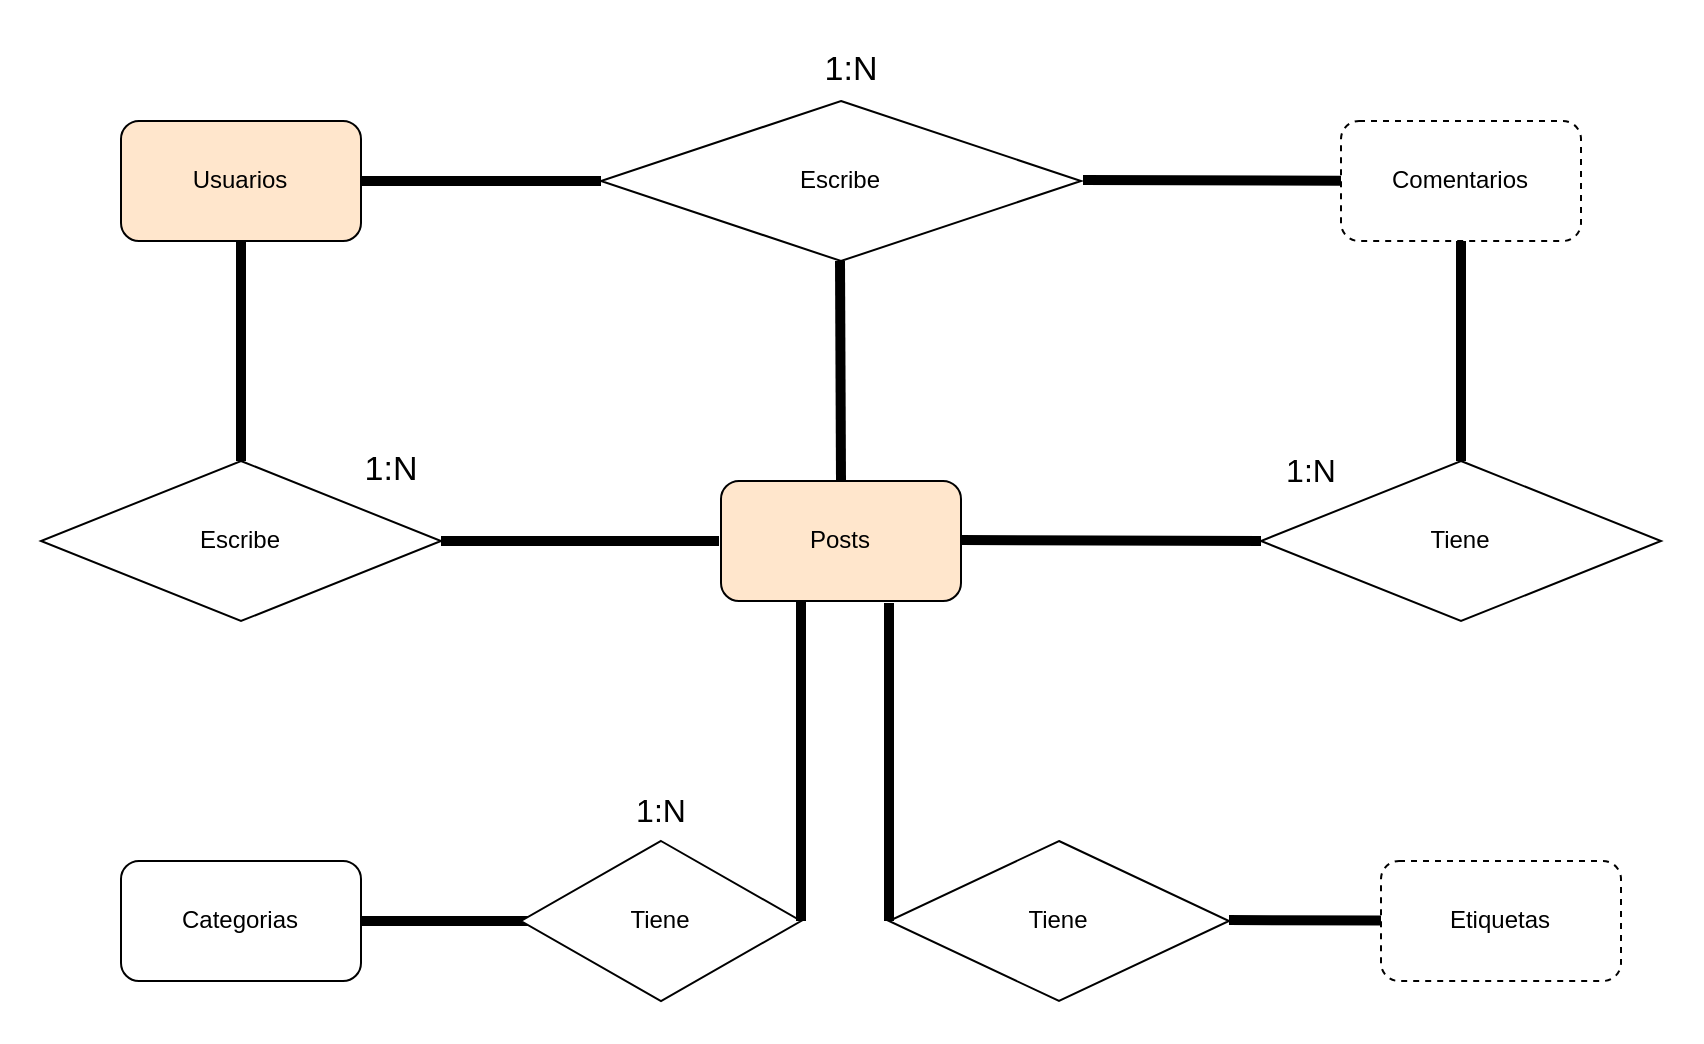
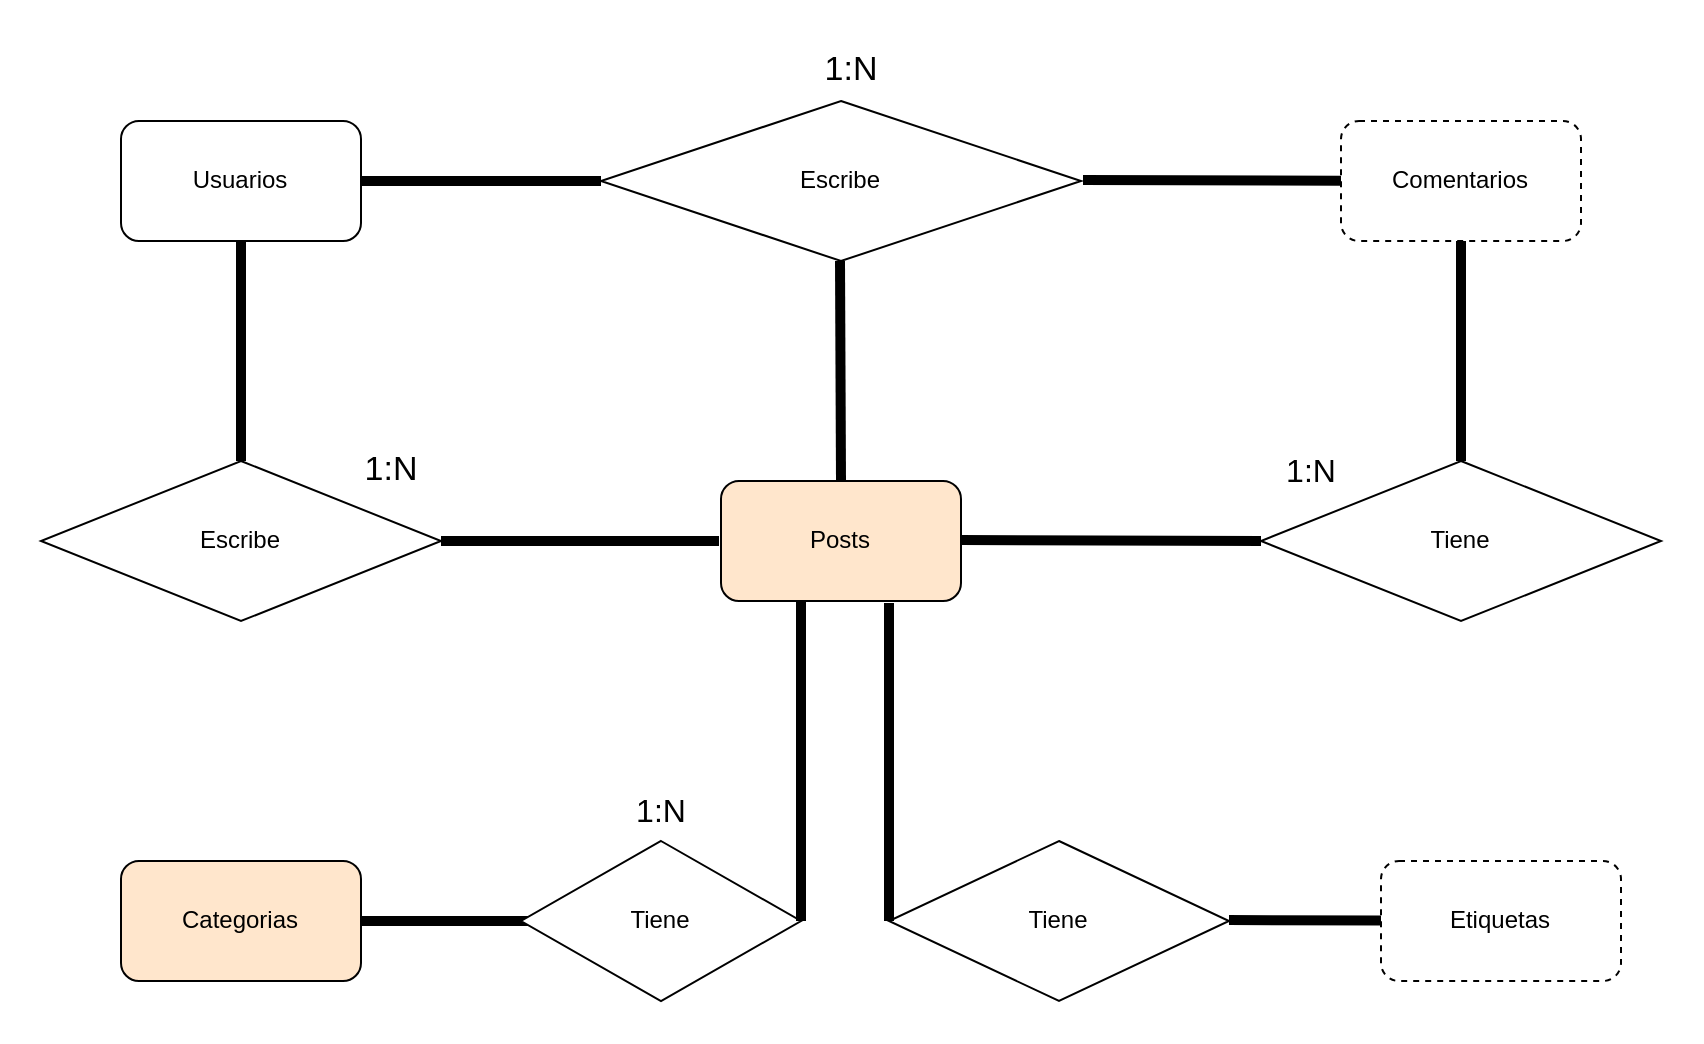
(241, 181) -> (241, 181)
(241, 921) -> (241, 921)
